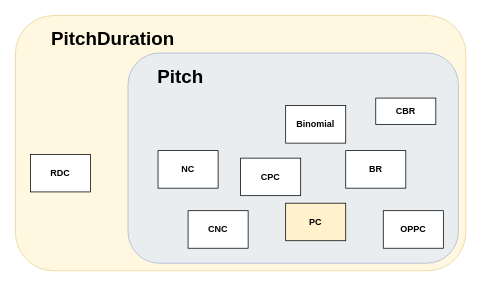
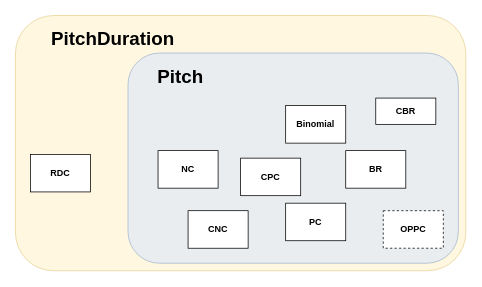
(315, 222) -> (315, 222)
(413, 229) -> (413, 229)
